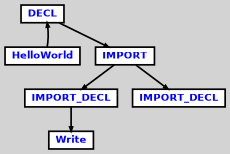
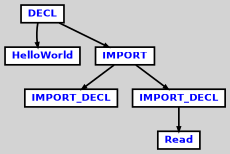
(48, 37) -> (37, 33)
(71, 140) -> none
none -> (179, 140)
